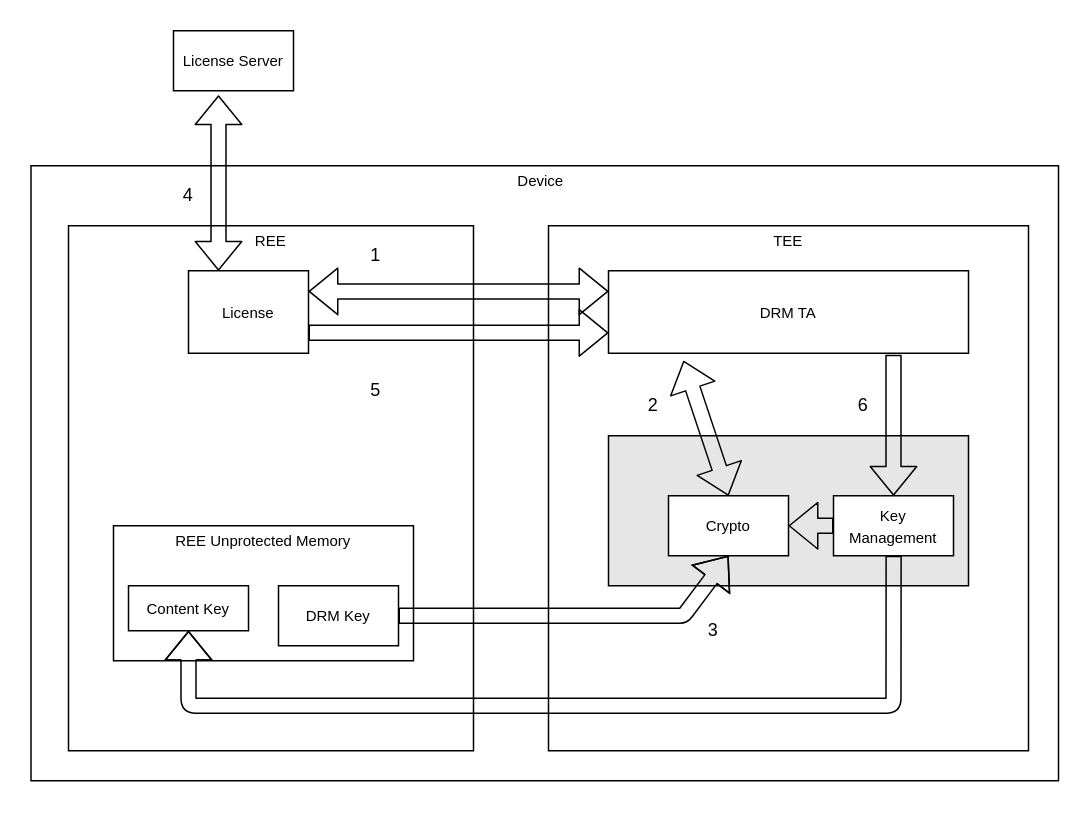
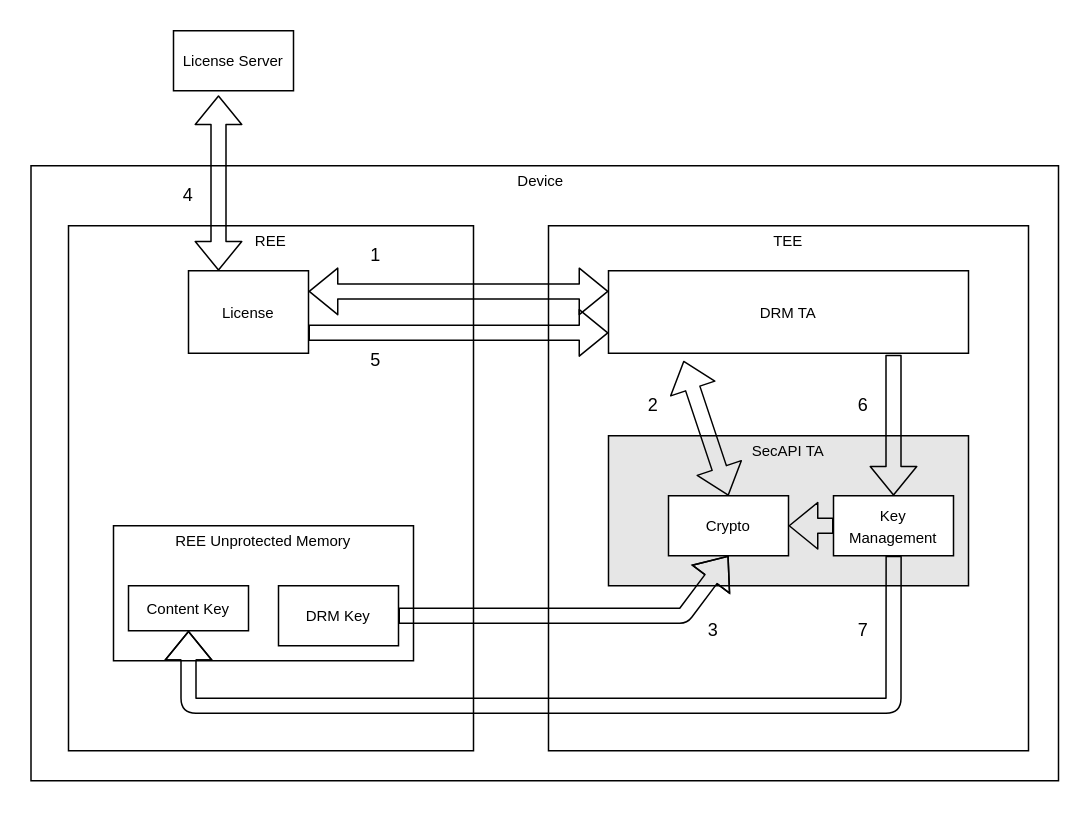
(376, 391) -> (376, 361)
none -> (788, 451)
none -> (863, 631)
